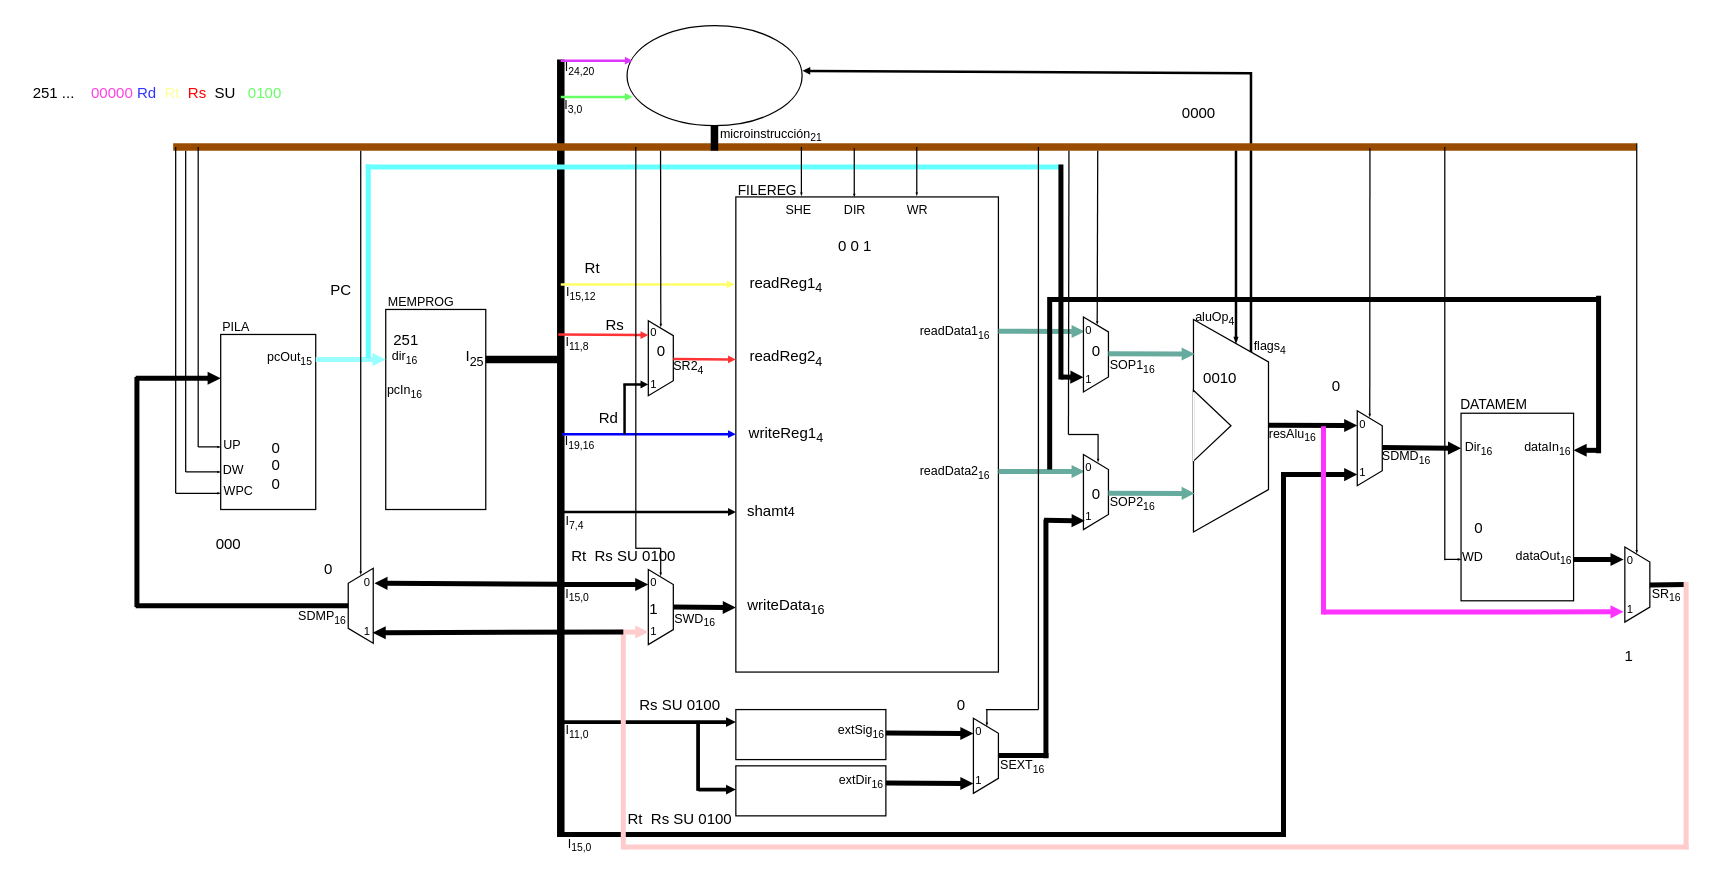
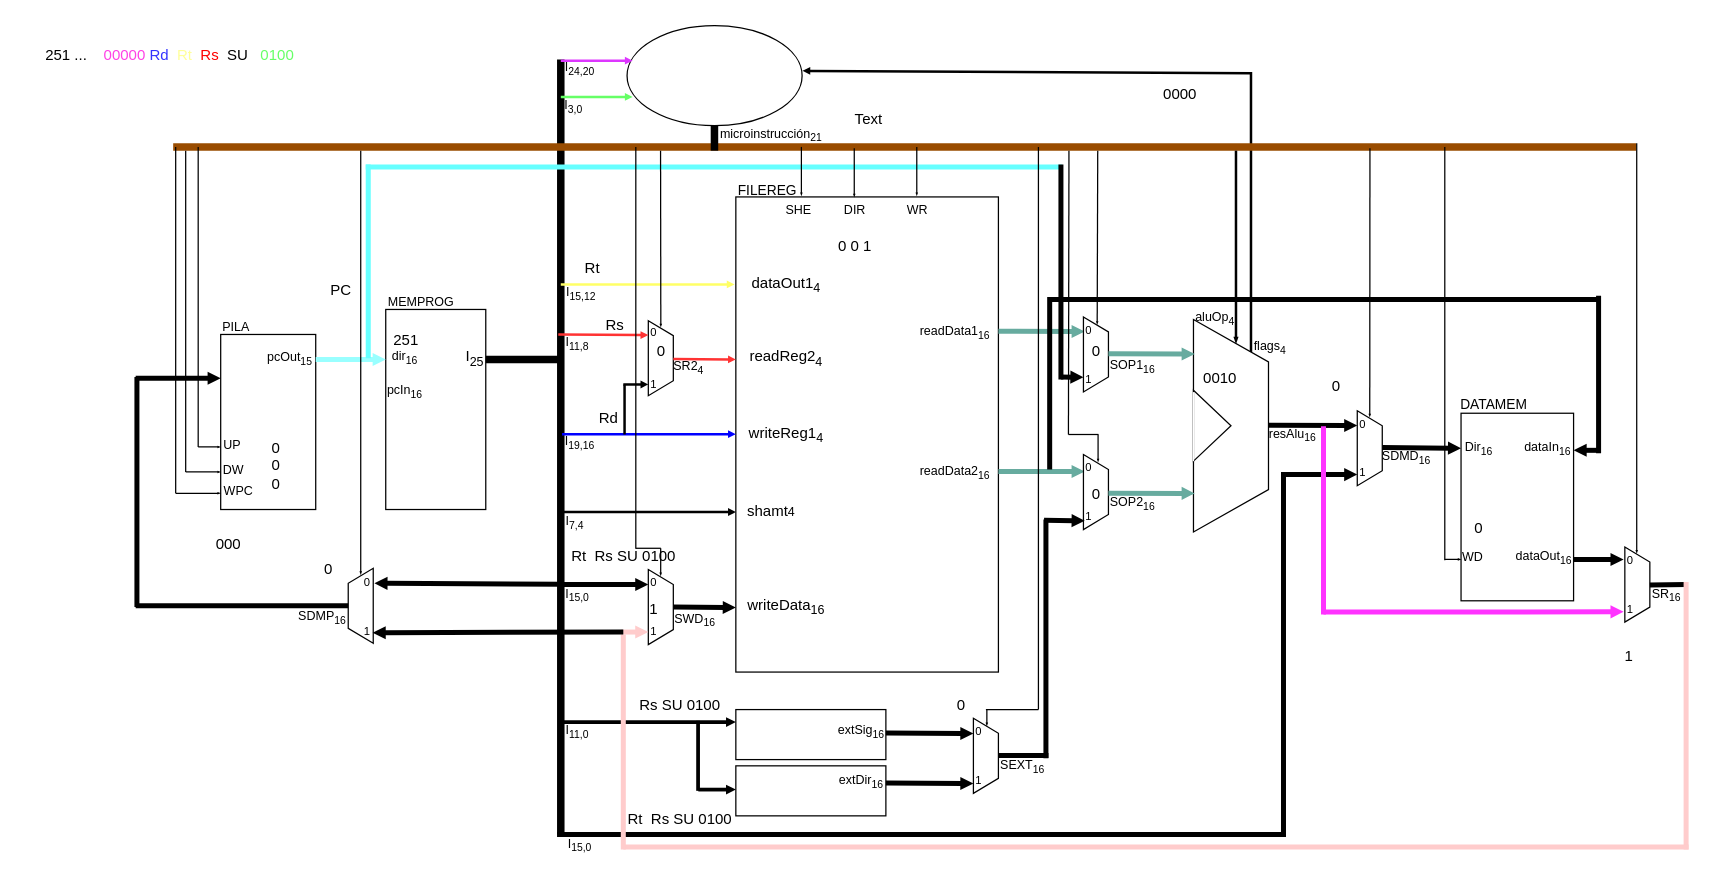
(157, 93) -> (169, 56)
(1198, 113) -> (1179, 94)
none -> (868, 119)
(786, 284) -> (786, 284)
